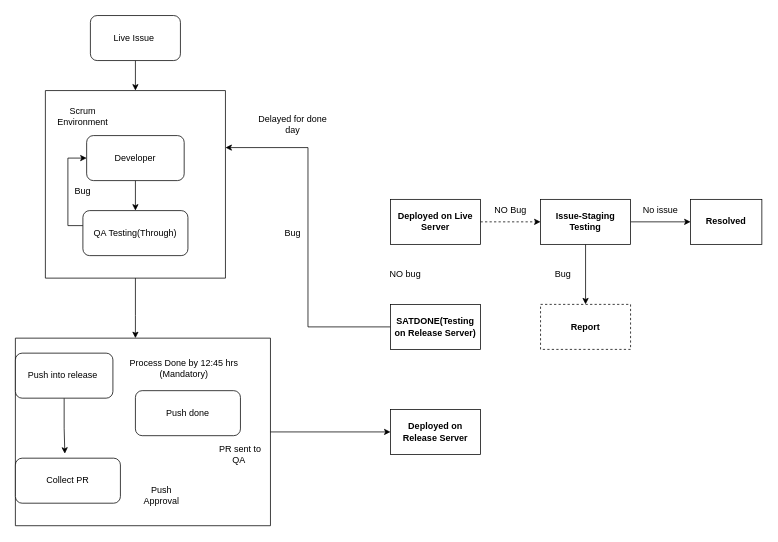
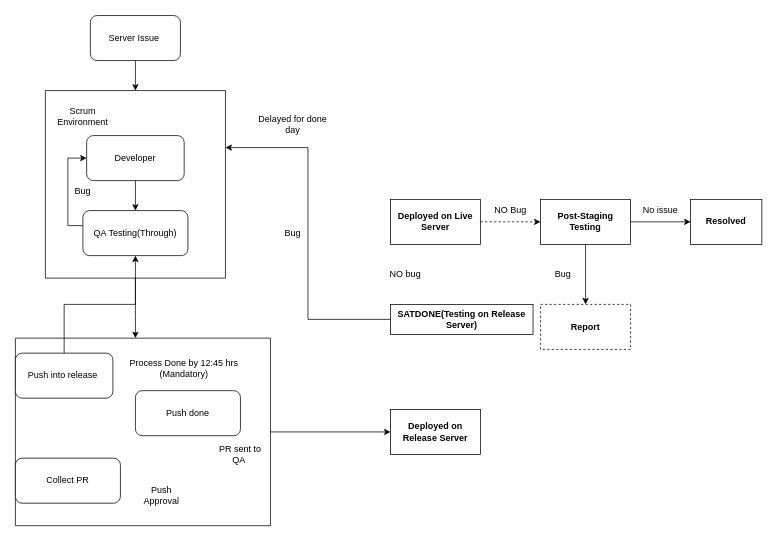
(135, 38) -> (135, 38)
(585, 222) -> (585, 222)
(435, 327) -> (462, 319)
(64, 437) -> (97, 304)
